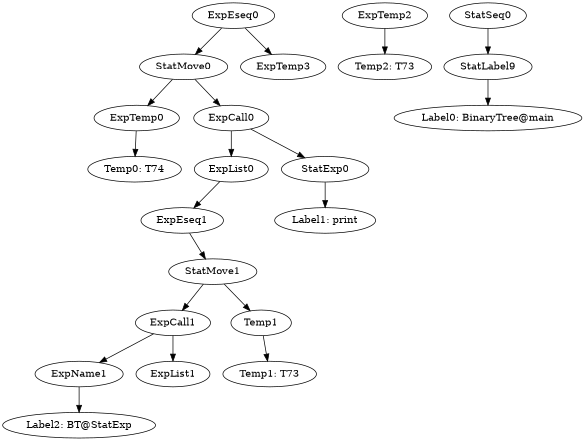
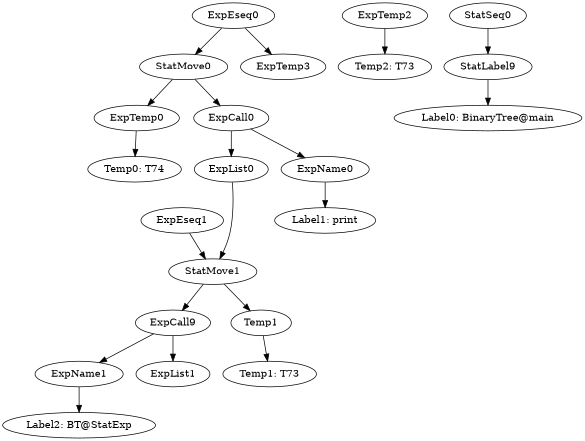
(325, 169) -> (325, 169)
(209, 192) -> (232, 218)
(173, 323) -> (173, 323)
